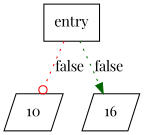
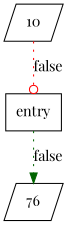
(54, 64) -> (34, 63)
(111, 112) -> (34, 202)
